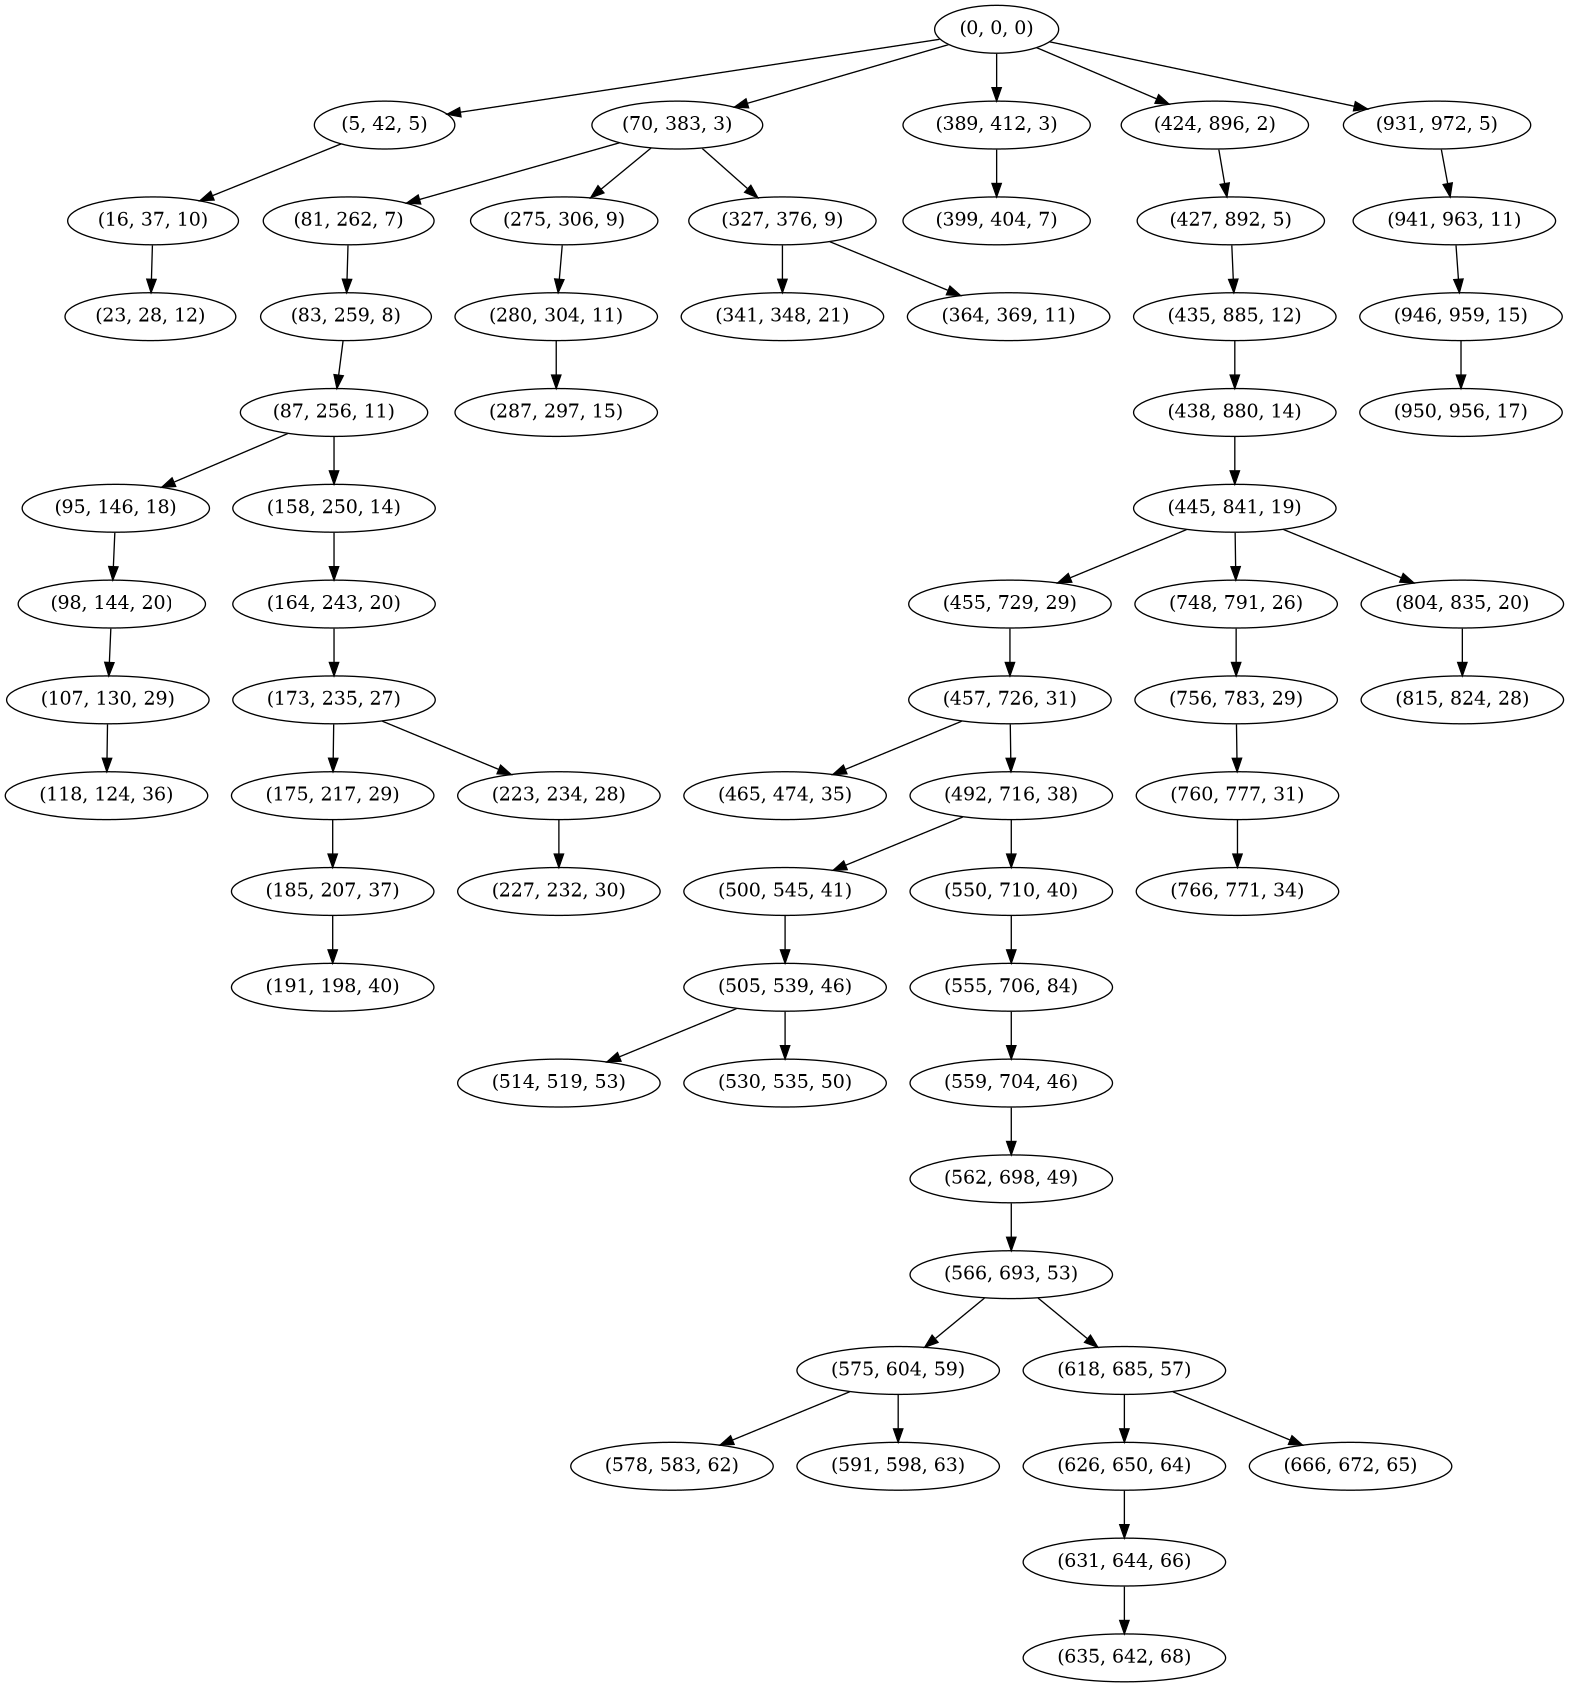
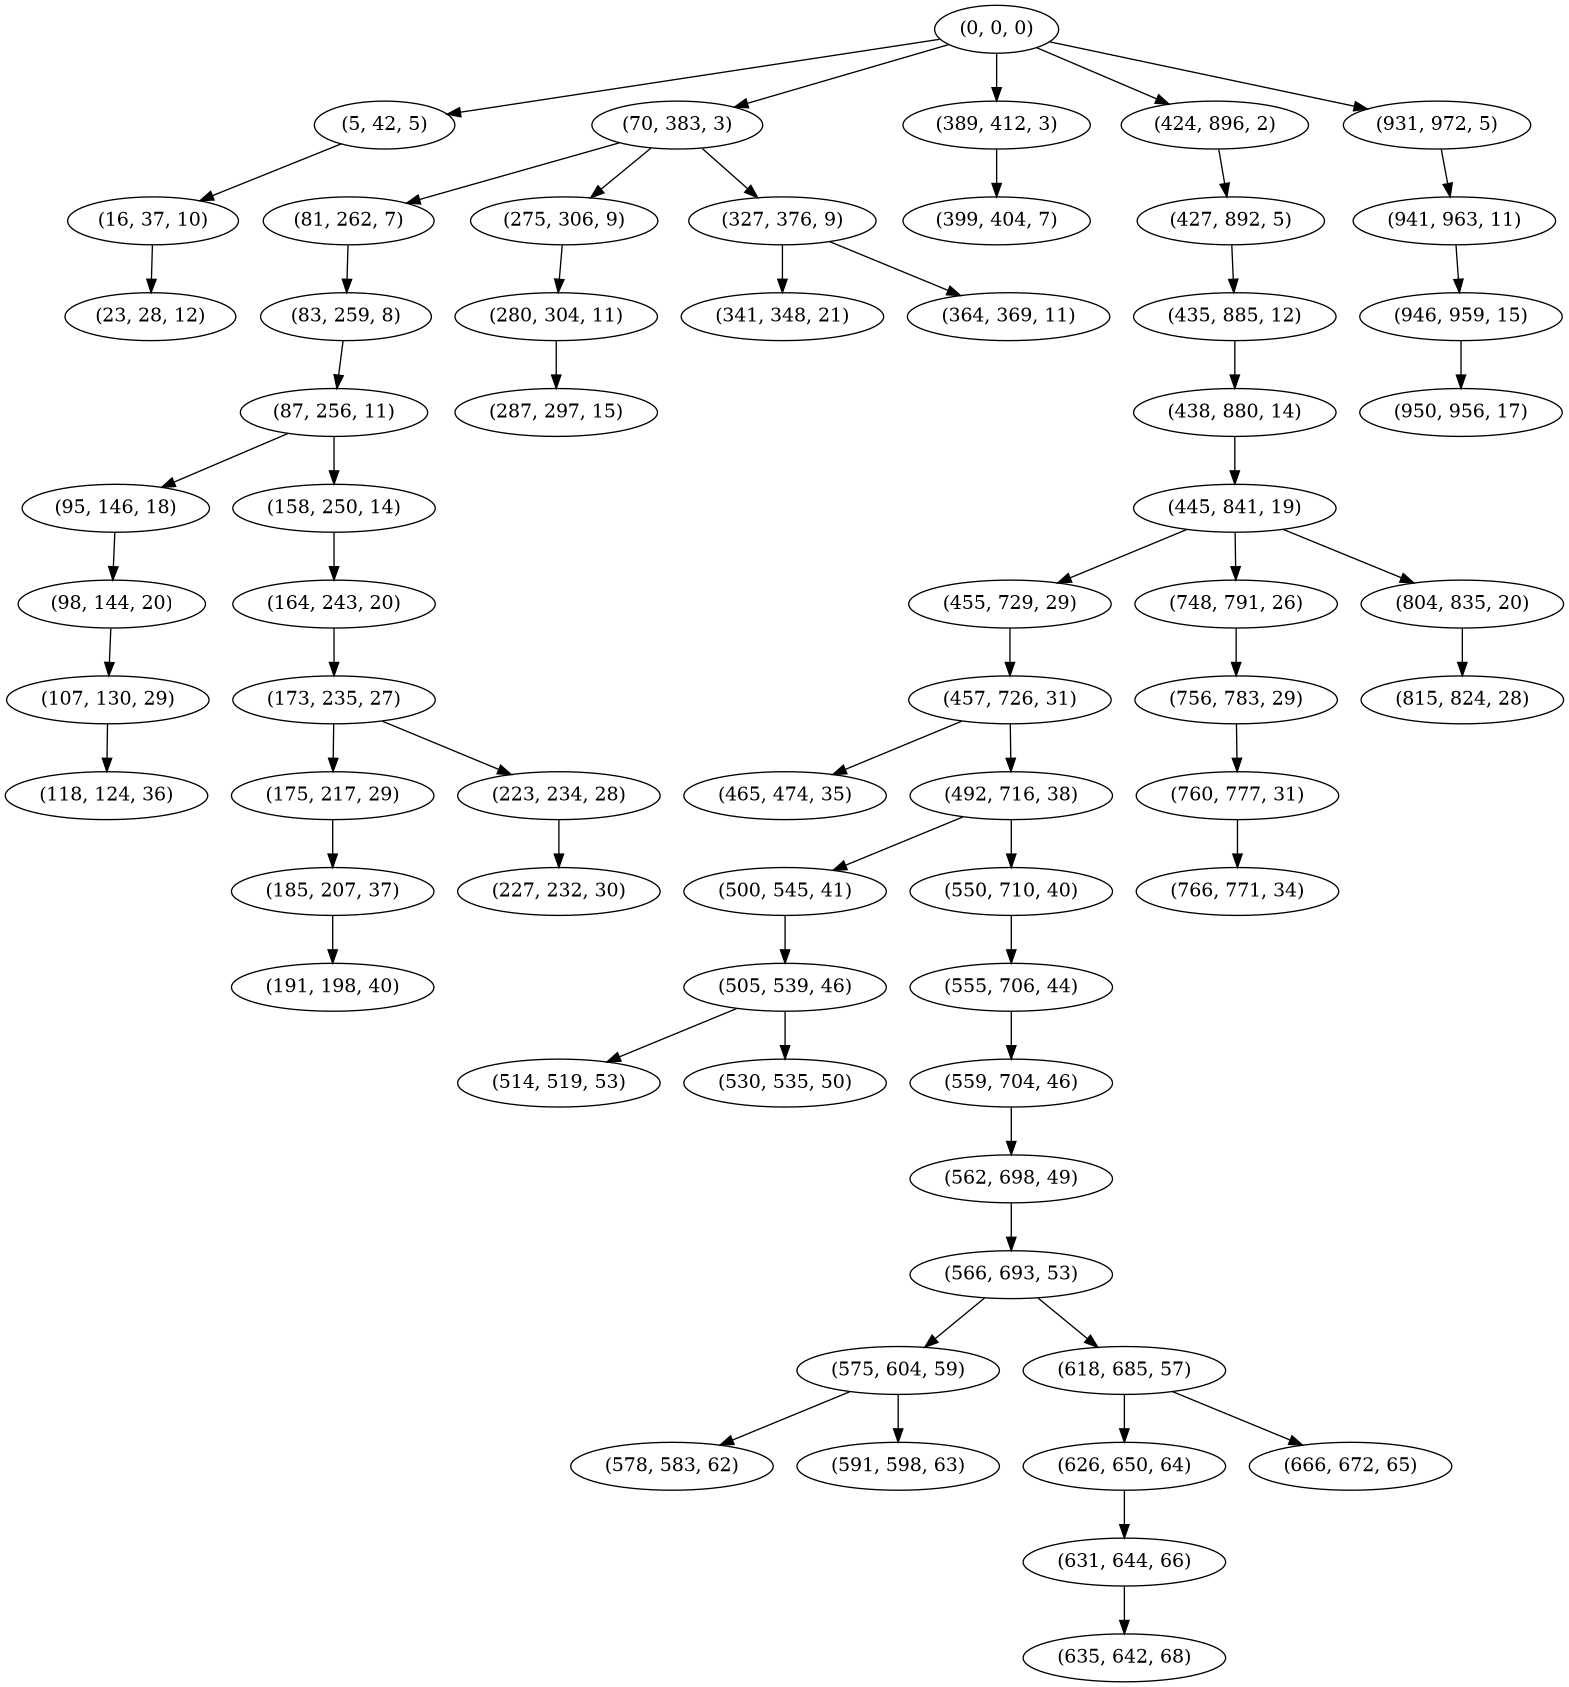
(1011, 987) -> (1011, 987)
